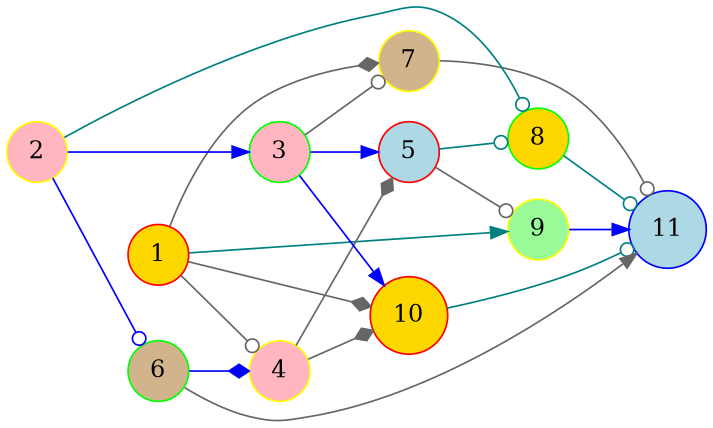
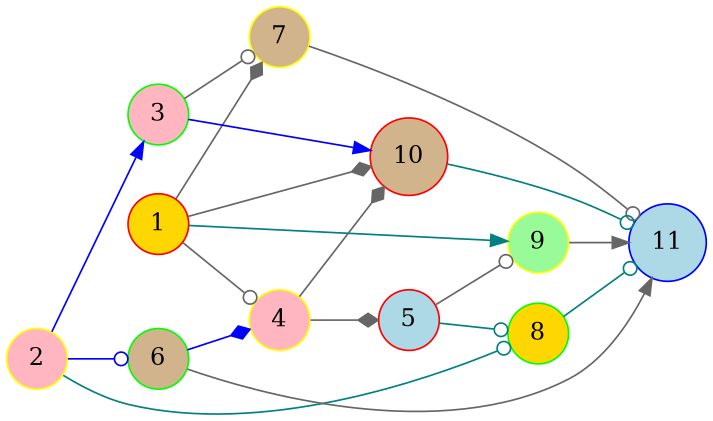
(336, 152) -> none
(590, 230) -> (590, 243)
(409, 315) -> (409, 157)
